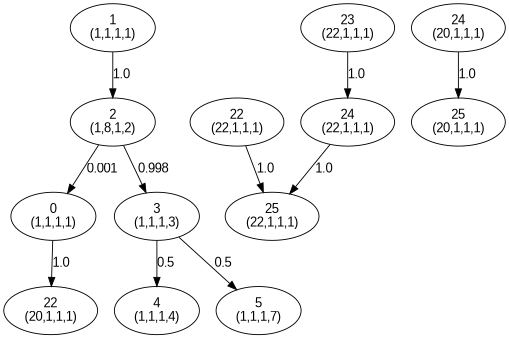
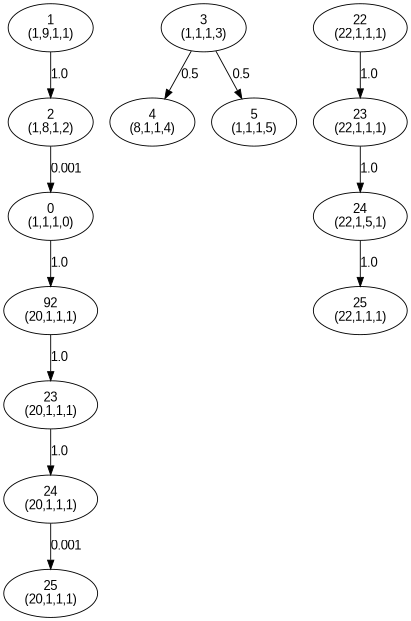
(113, 28) -> (51, 28)
(467, 75) -> (66, 546)
(348, 122) -> (360, 216)
(133, 165) -> none
(253, 165) -> (360, 70)
(53, 216) -> (51, 216)
(51, 311) -> (51, 311)
(157, 311) -> (152, 122)
(259, 311) -> (254, 122)
none -> (51, 405)
